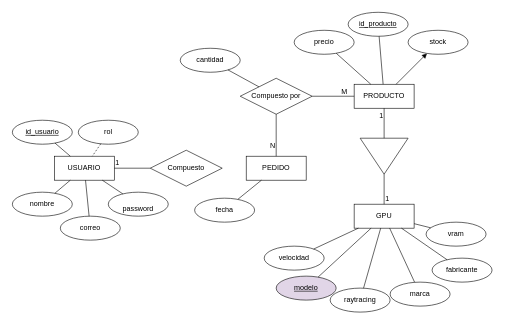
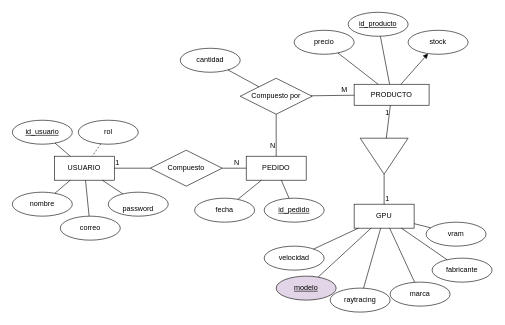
(384, 96) -> (392, 95)
none -> (234, 168)
none -> (285, 189)
none -> (294, 210)
